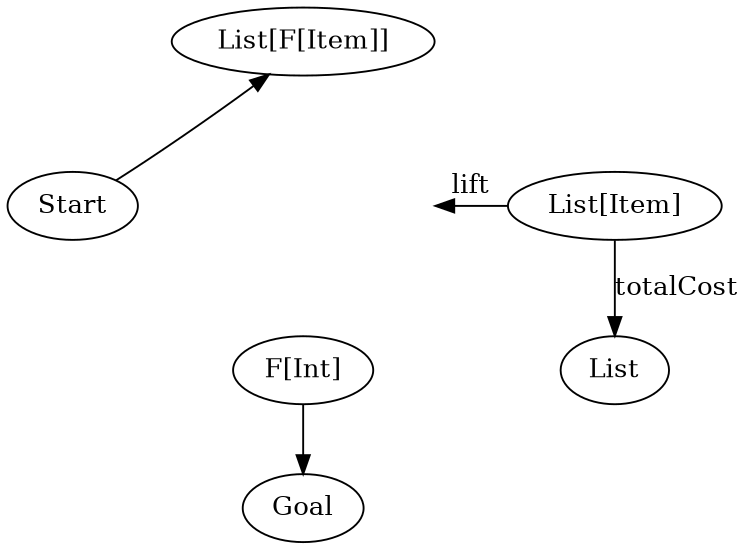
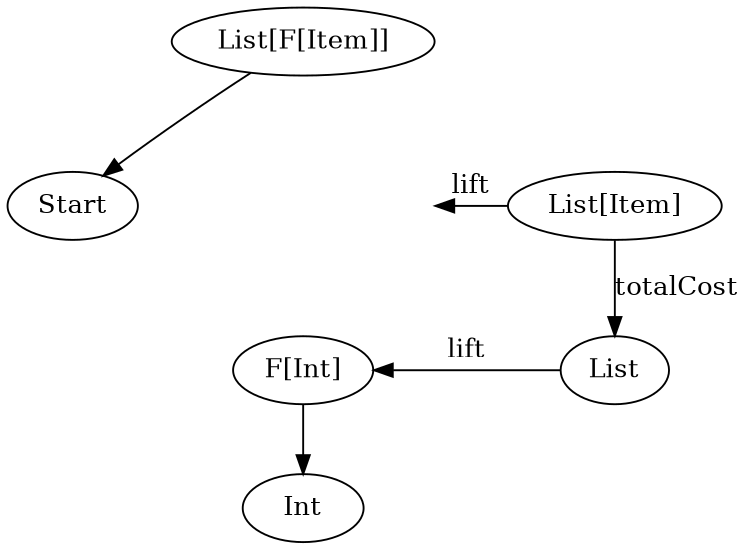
(185, 134) -> (184, 118)
none -> (477, 370)
(303, 508) -> (303, 508)
